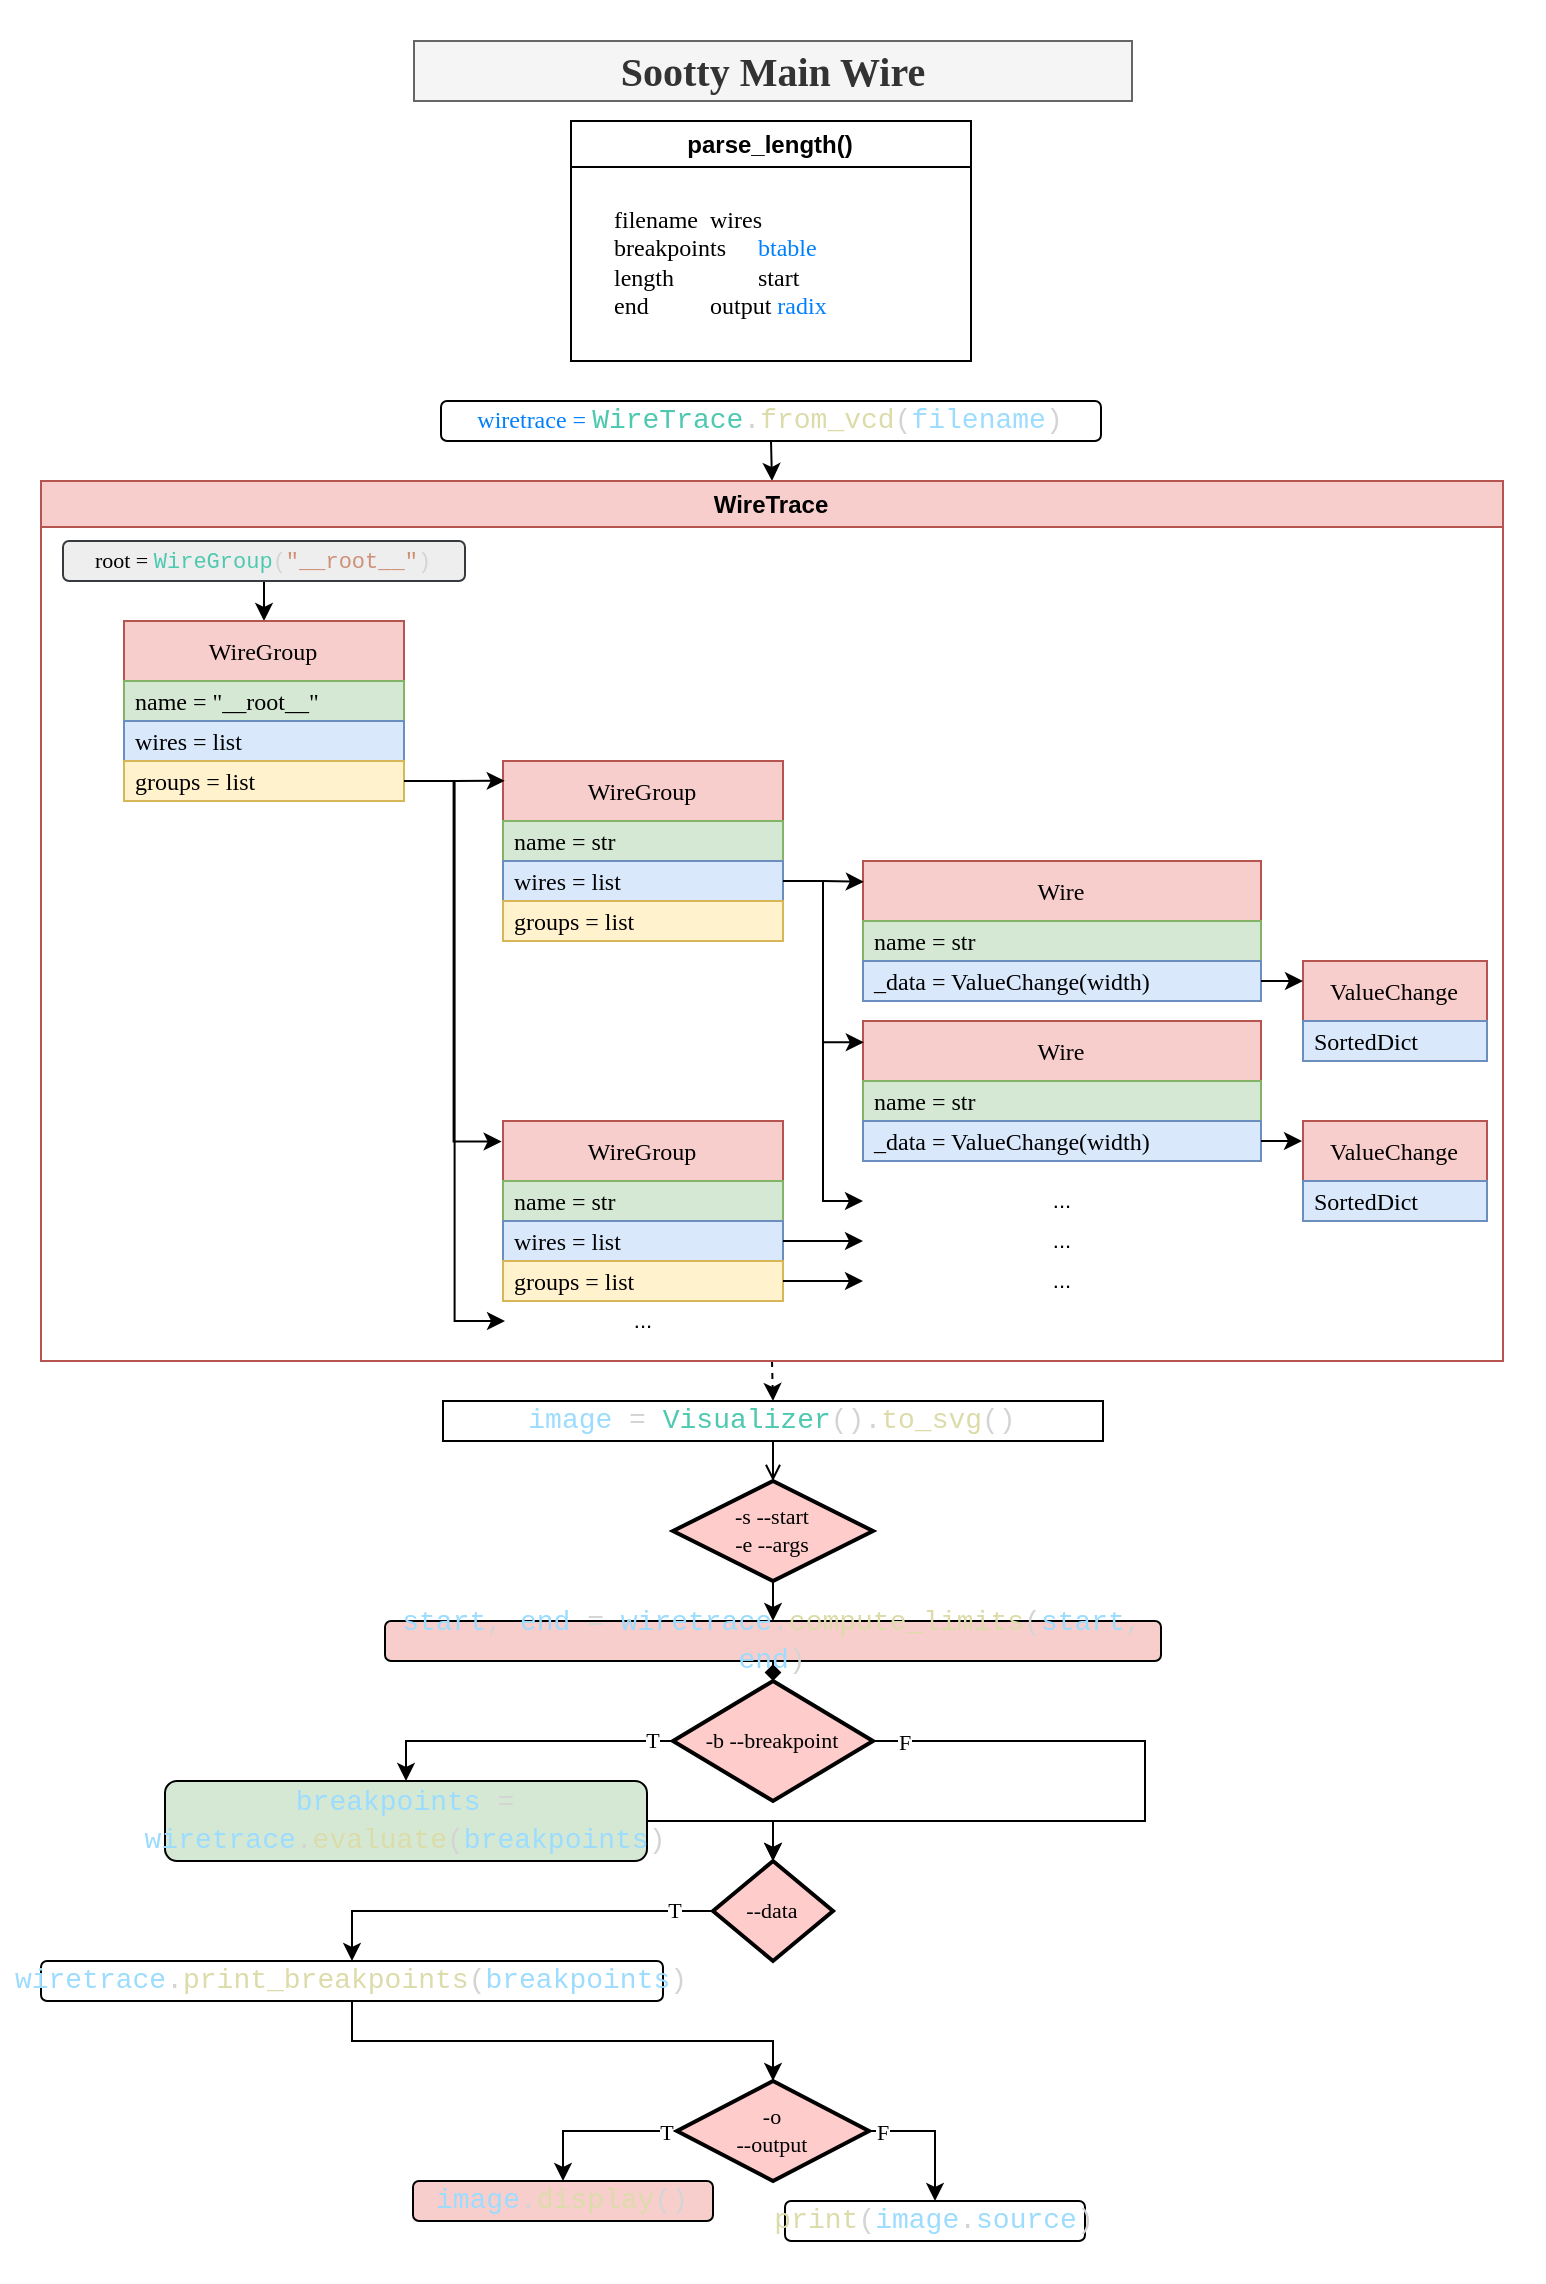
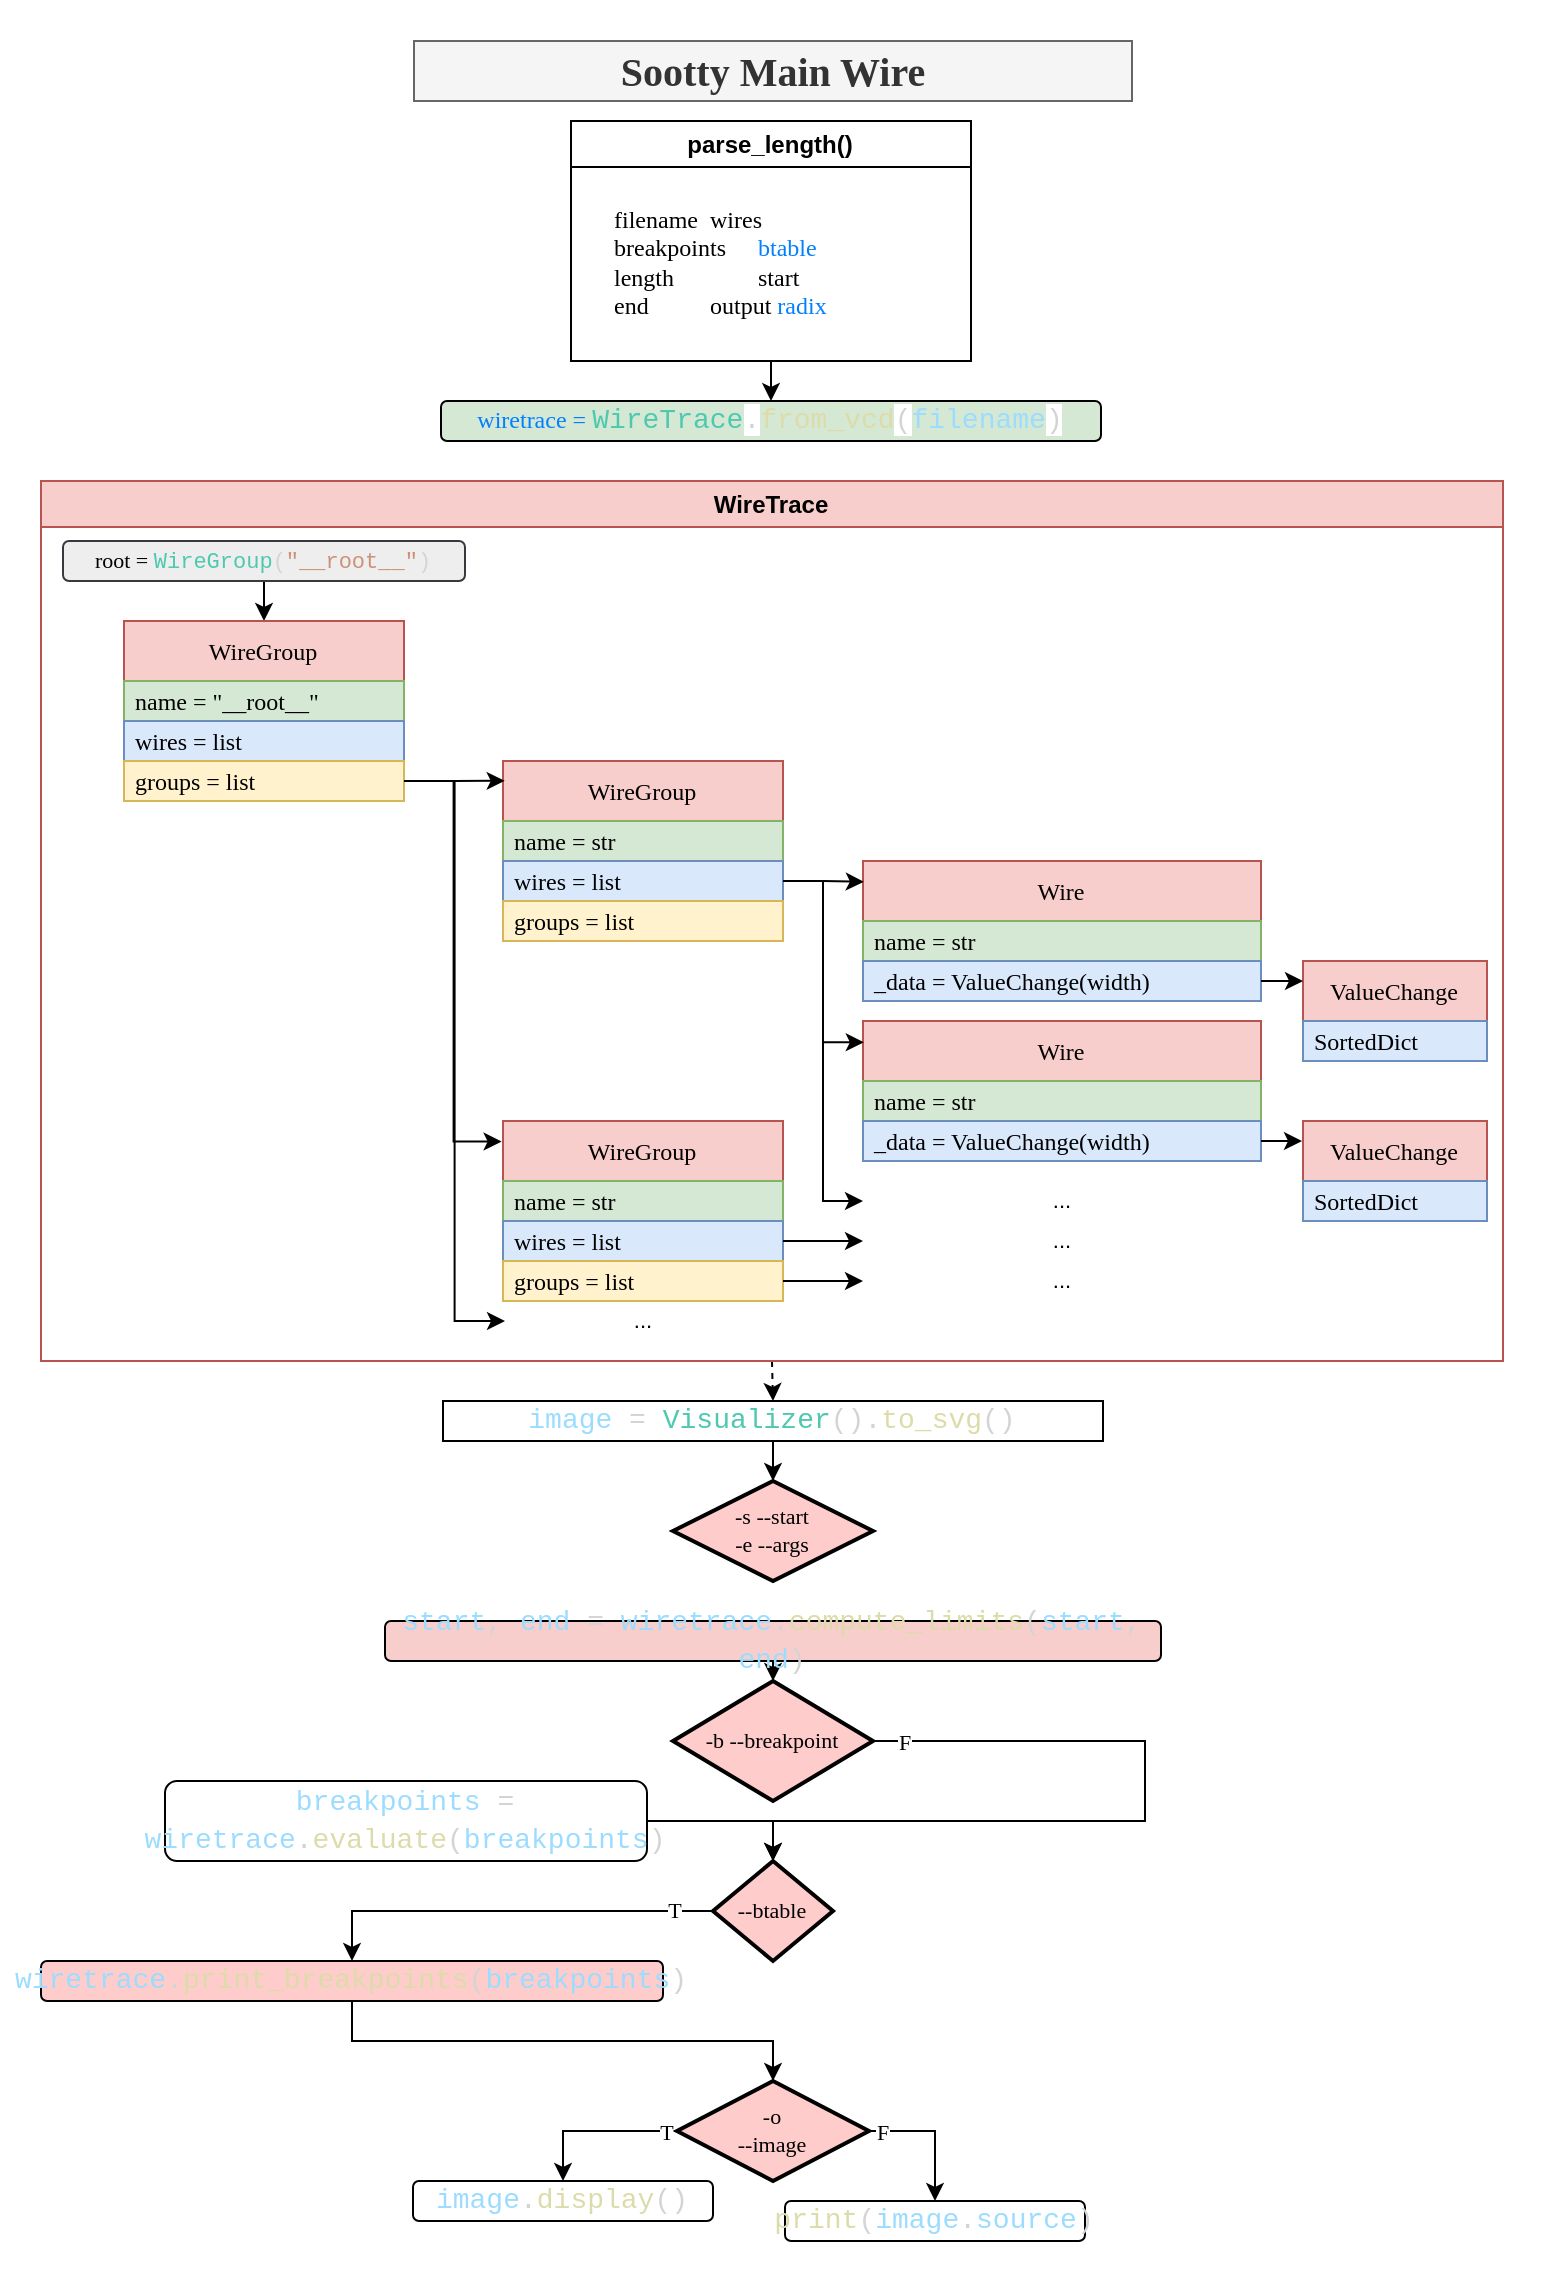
none -> (771, 376)
(771, 421) -> (771, 421)
(771, 454) -> none
(773, 1469) -> (773, 1466)
(773, 1594) -> none
(773, 1664) -> (773, 1665)
(525, 1741) -> none
(406, 1821) -> (406, 1821)
(773, 1911) -> (773, 1911)
(352, 1981) -> (352, 1981)
(773, 2131) -> (773, 2131)
(563, 2201) -> (563, 2201)
